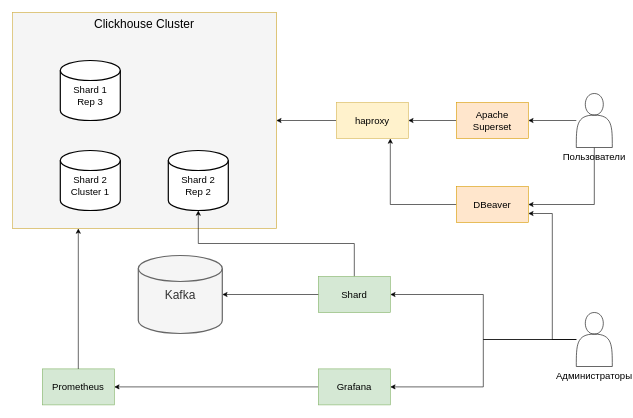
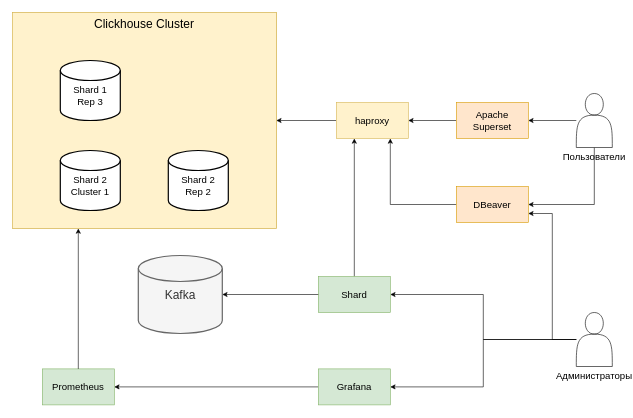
(144, 120) -> (144, 120)
(276, 243) -> (354, 243)
